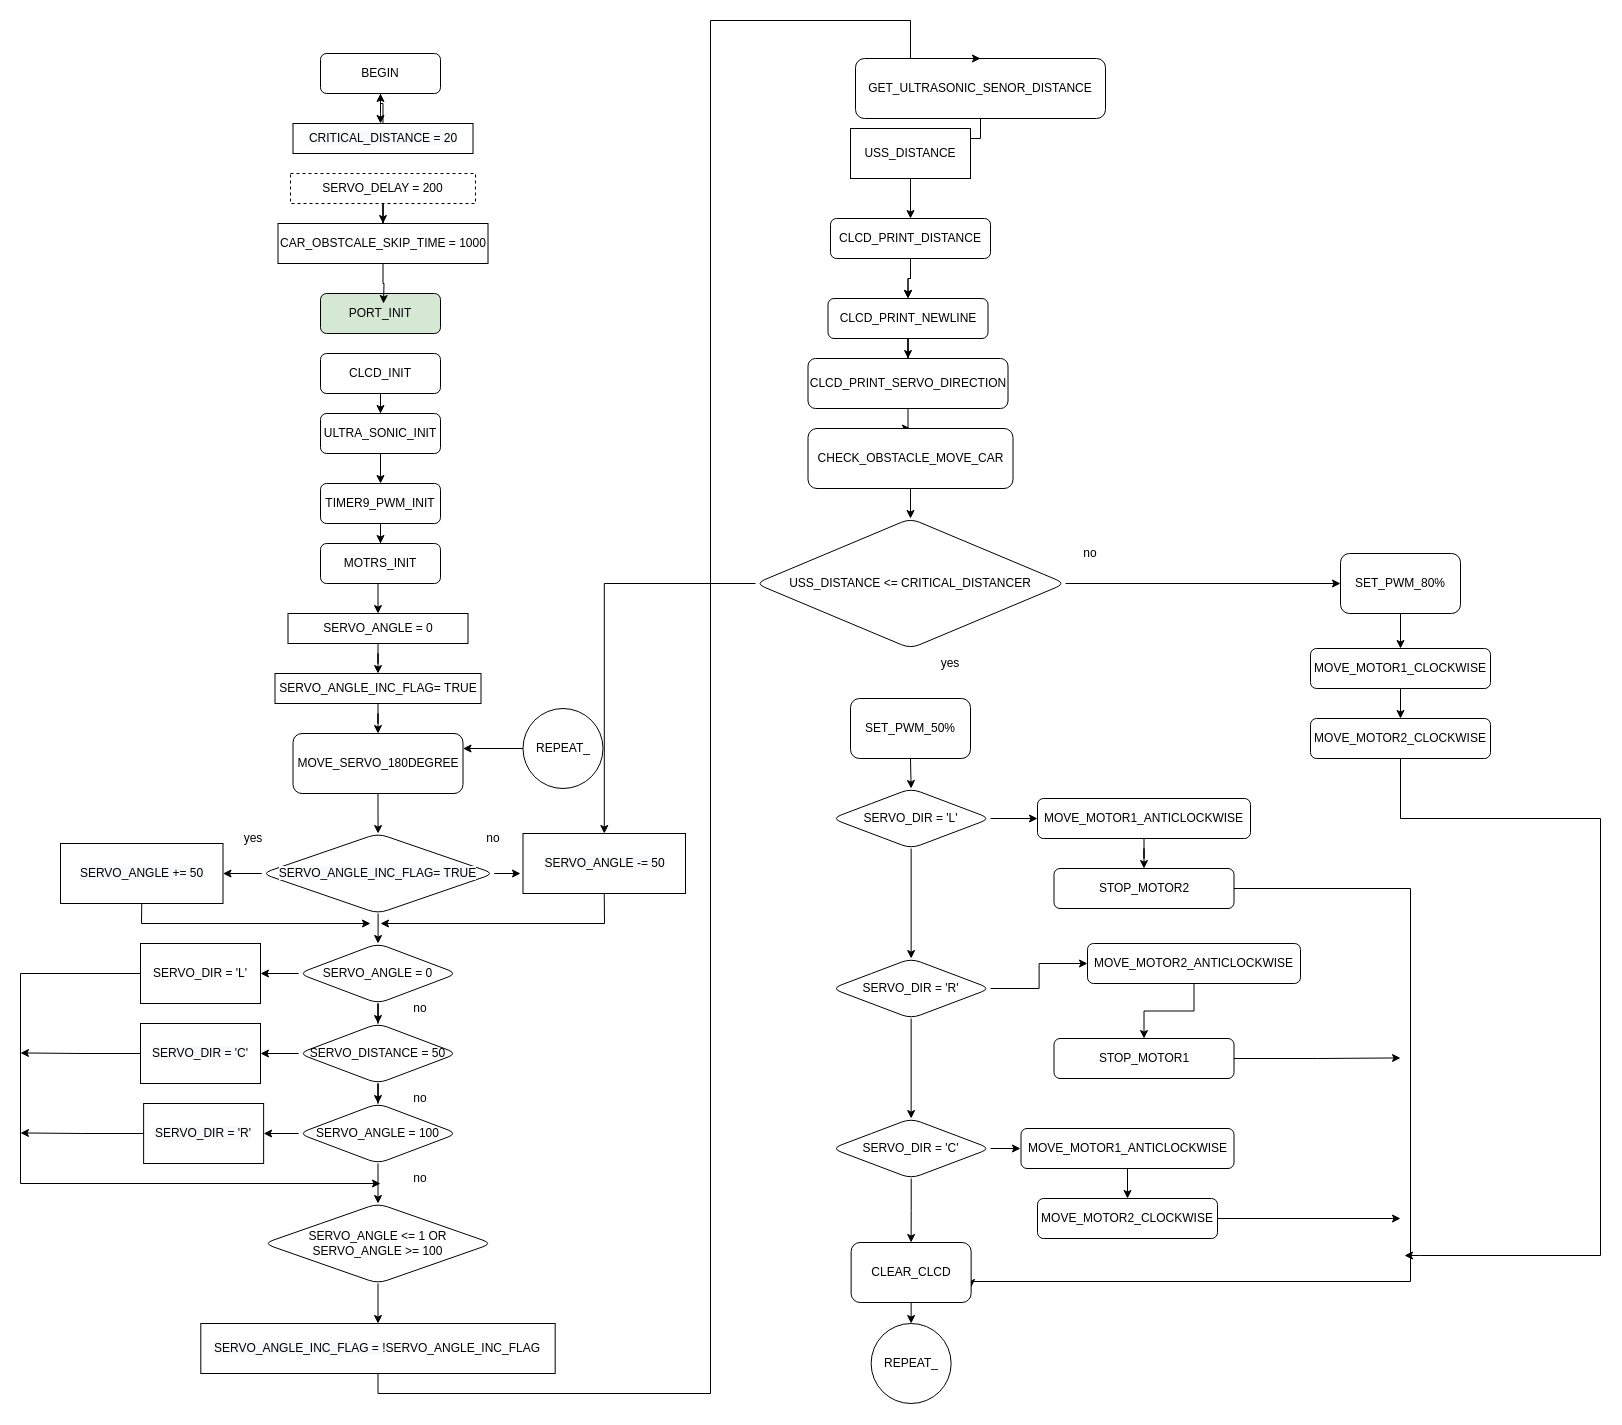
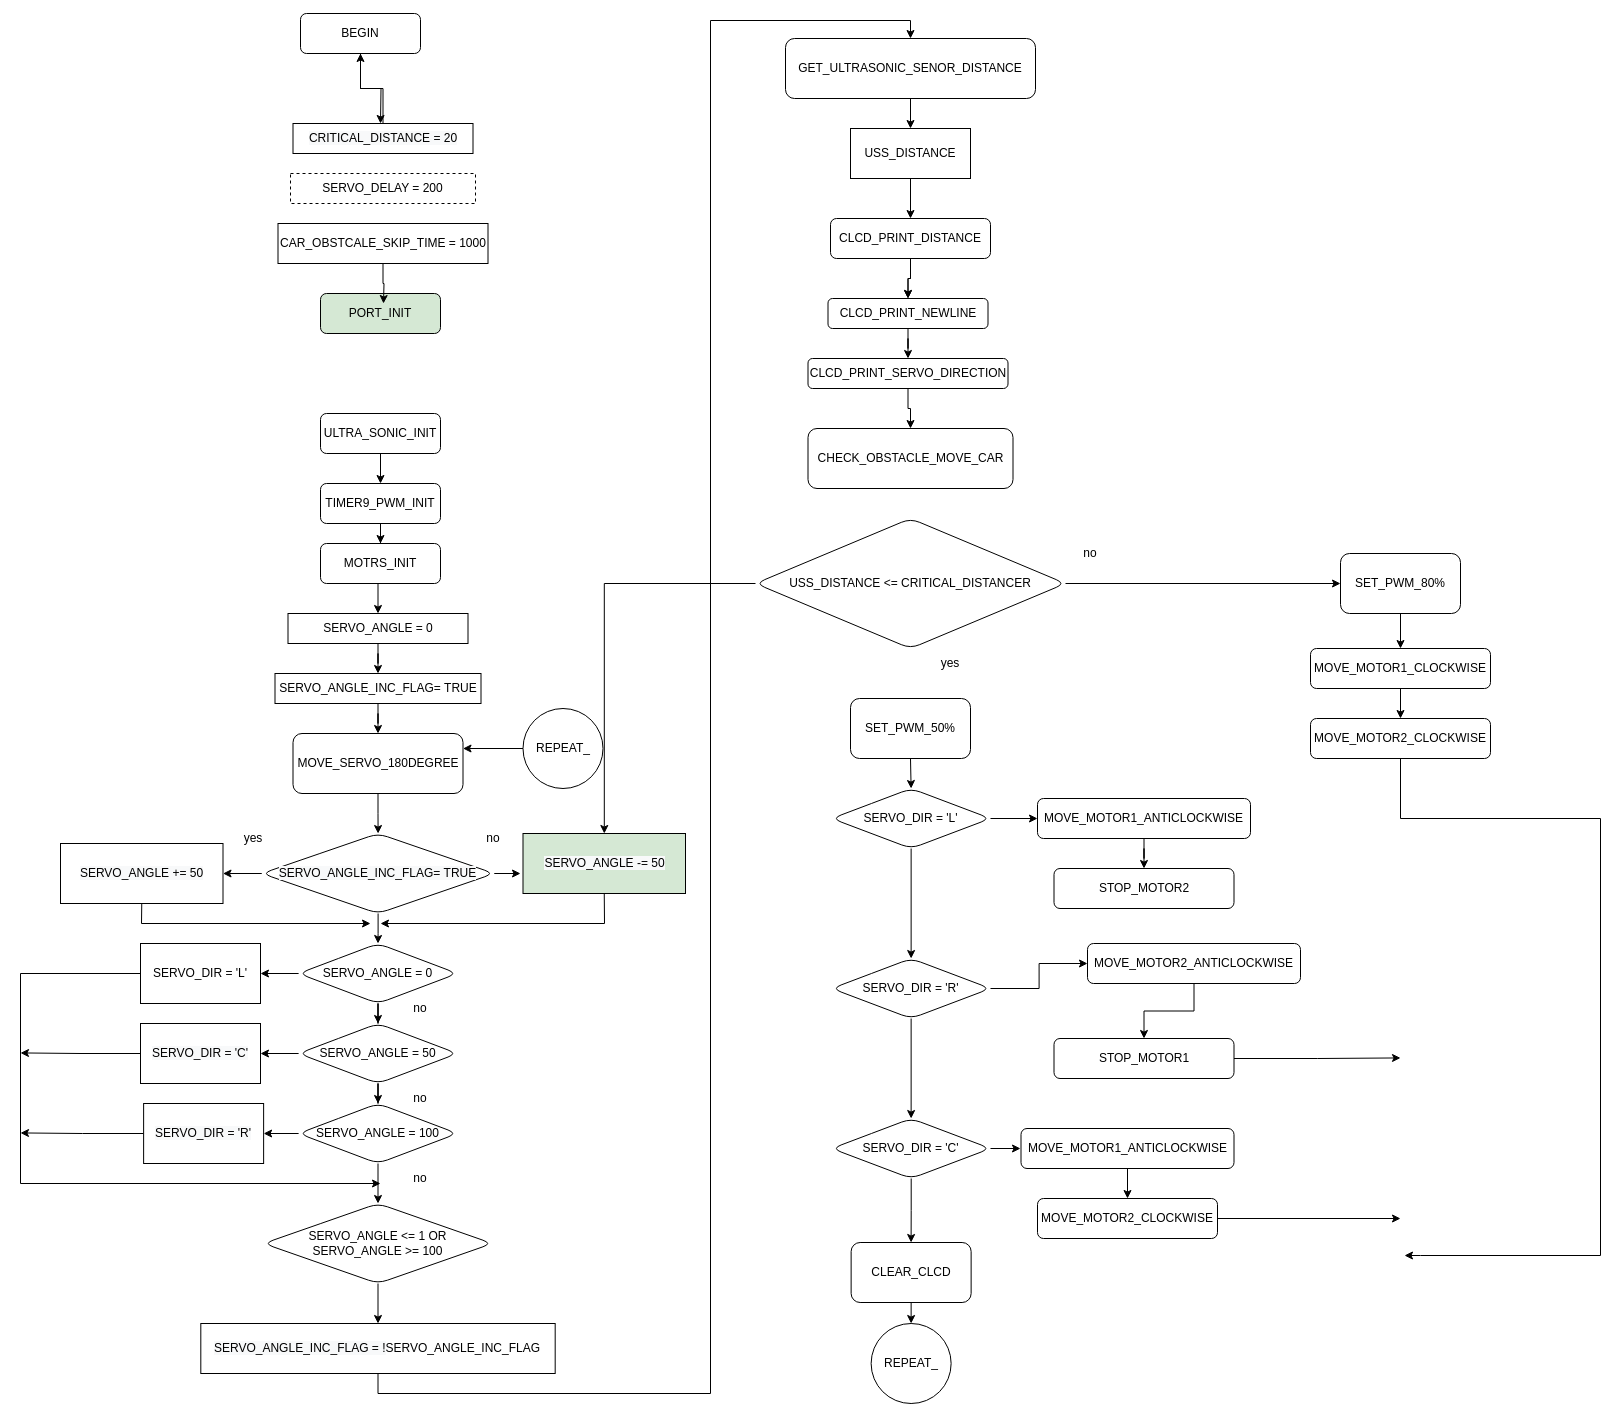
(381, 74) -> (361, 34)
(981, 89) -> (911, 69)
(383, 218) -> none
(908, 319) -> (908, 314)
(381, 374) -> none
(908, 384) -> (908, 374)
(381, 408) -> none
(911, 508) -> none
(604, 864) -> (604, 864)
(378, 1054) -> (378, 1054)
(1411, 1217) -> none
